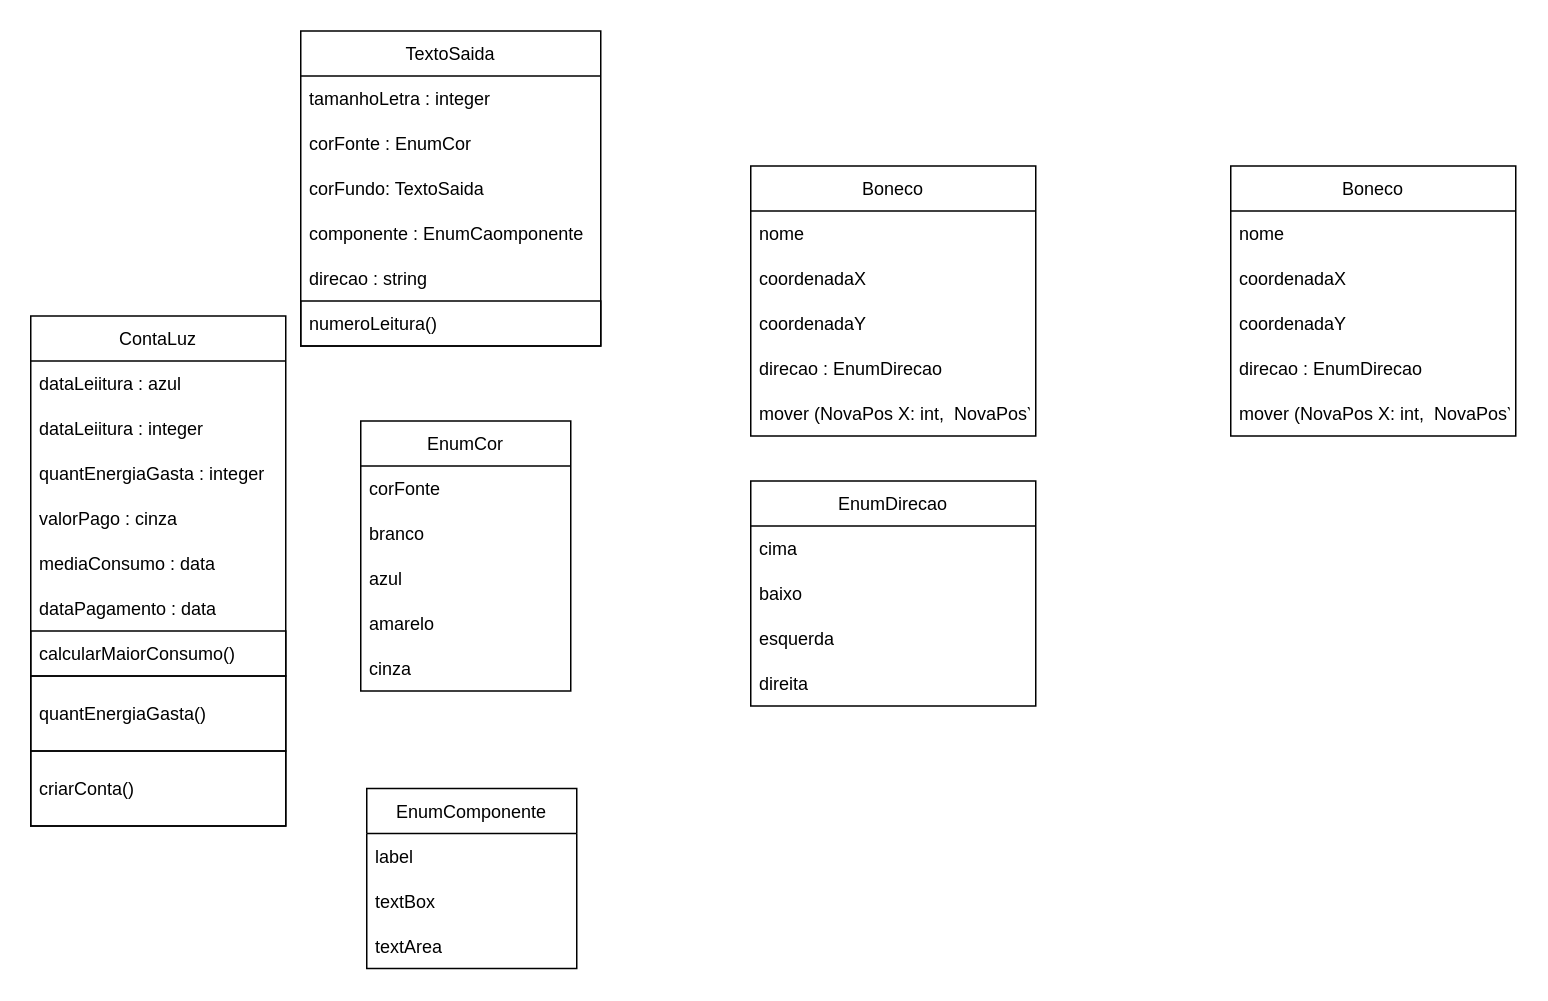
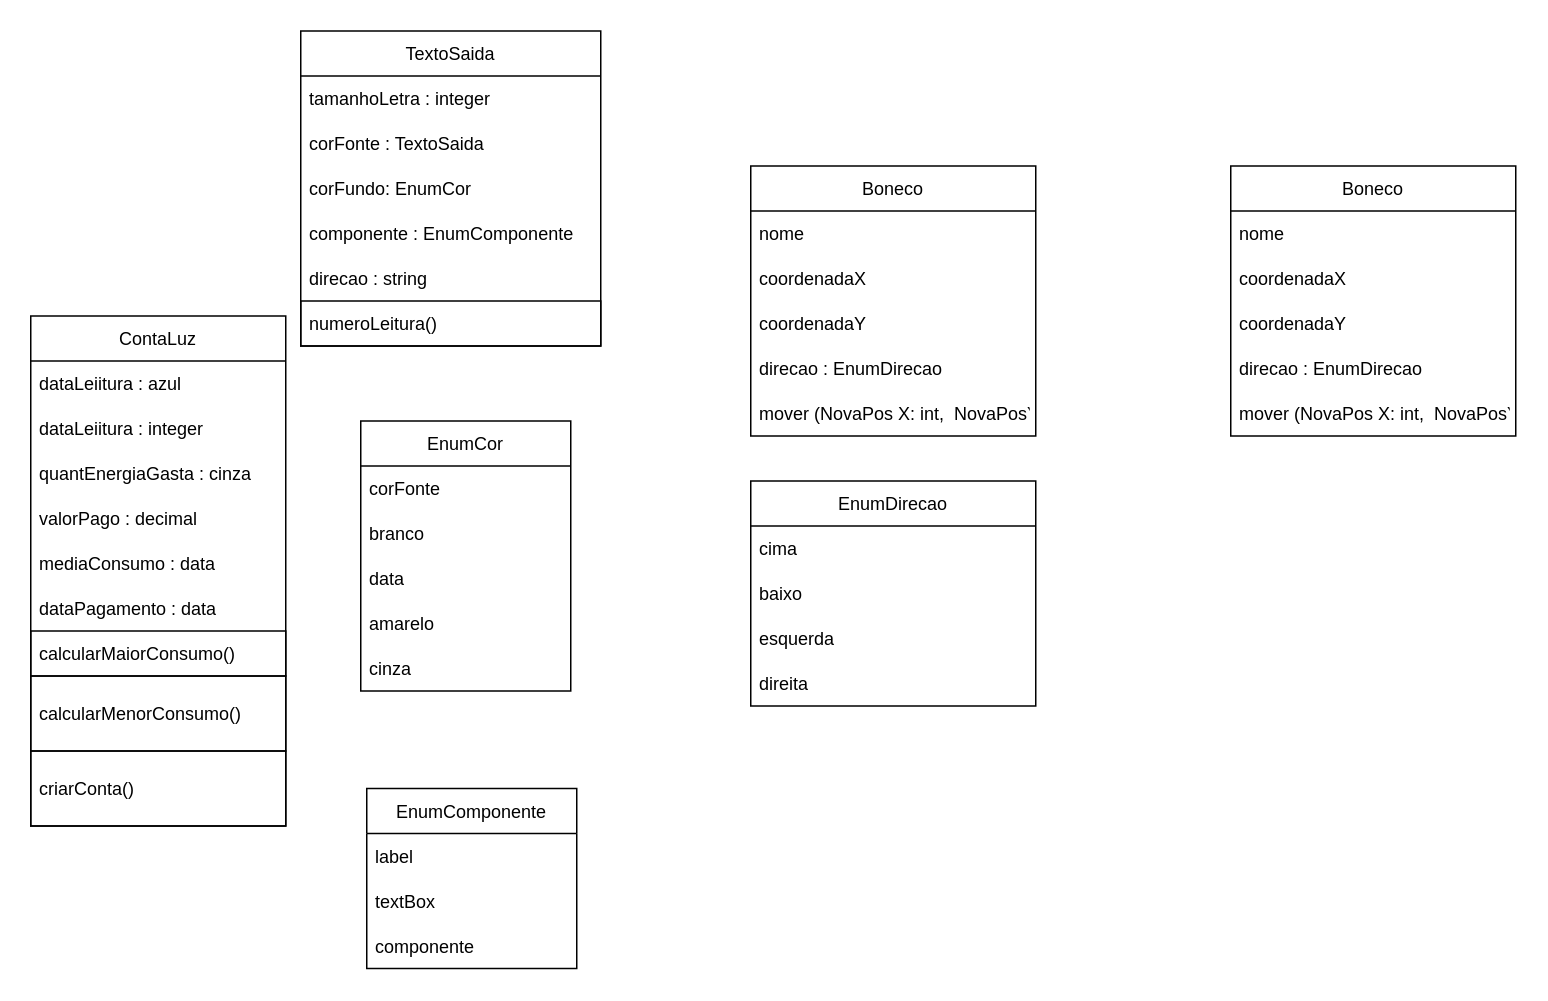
(393, 144) -> (405, 144)
(403, 189) -> (390, 189)
(443, 234) -> (438, 234)
(163, 474) -> (153, 474)
(113, 519) -> (121, 519)
(387, 579) -> (389, 579)
(132, 714) -> (145, 714)
(415, 947) -> (425, 947)
